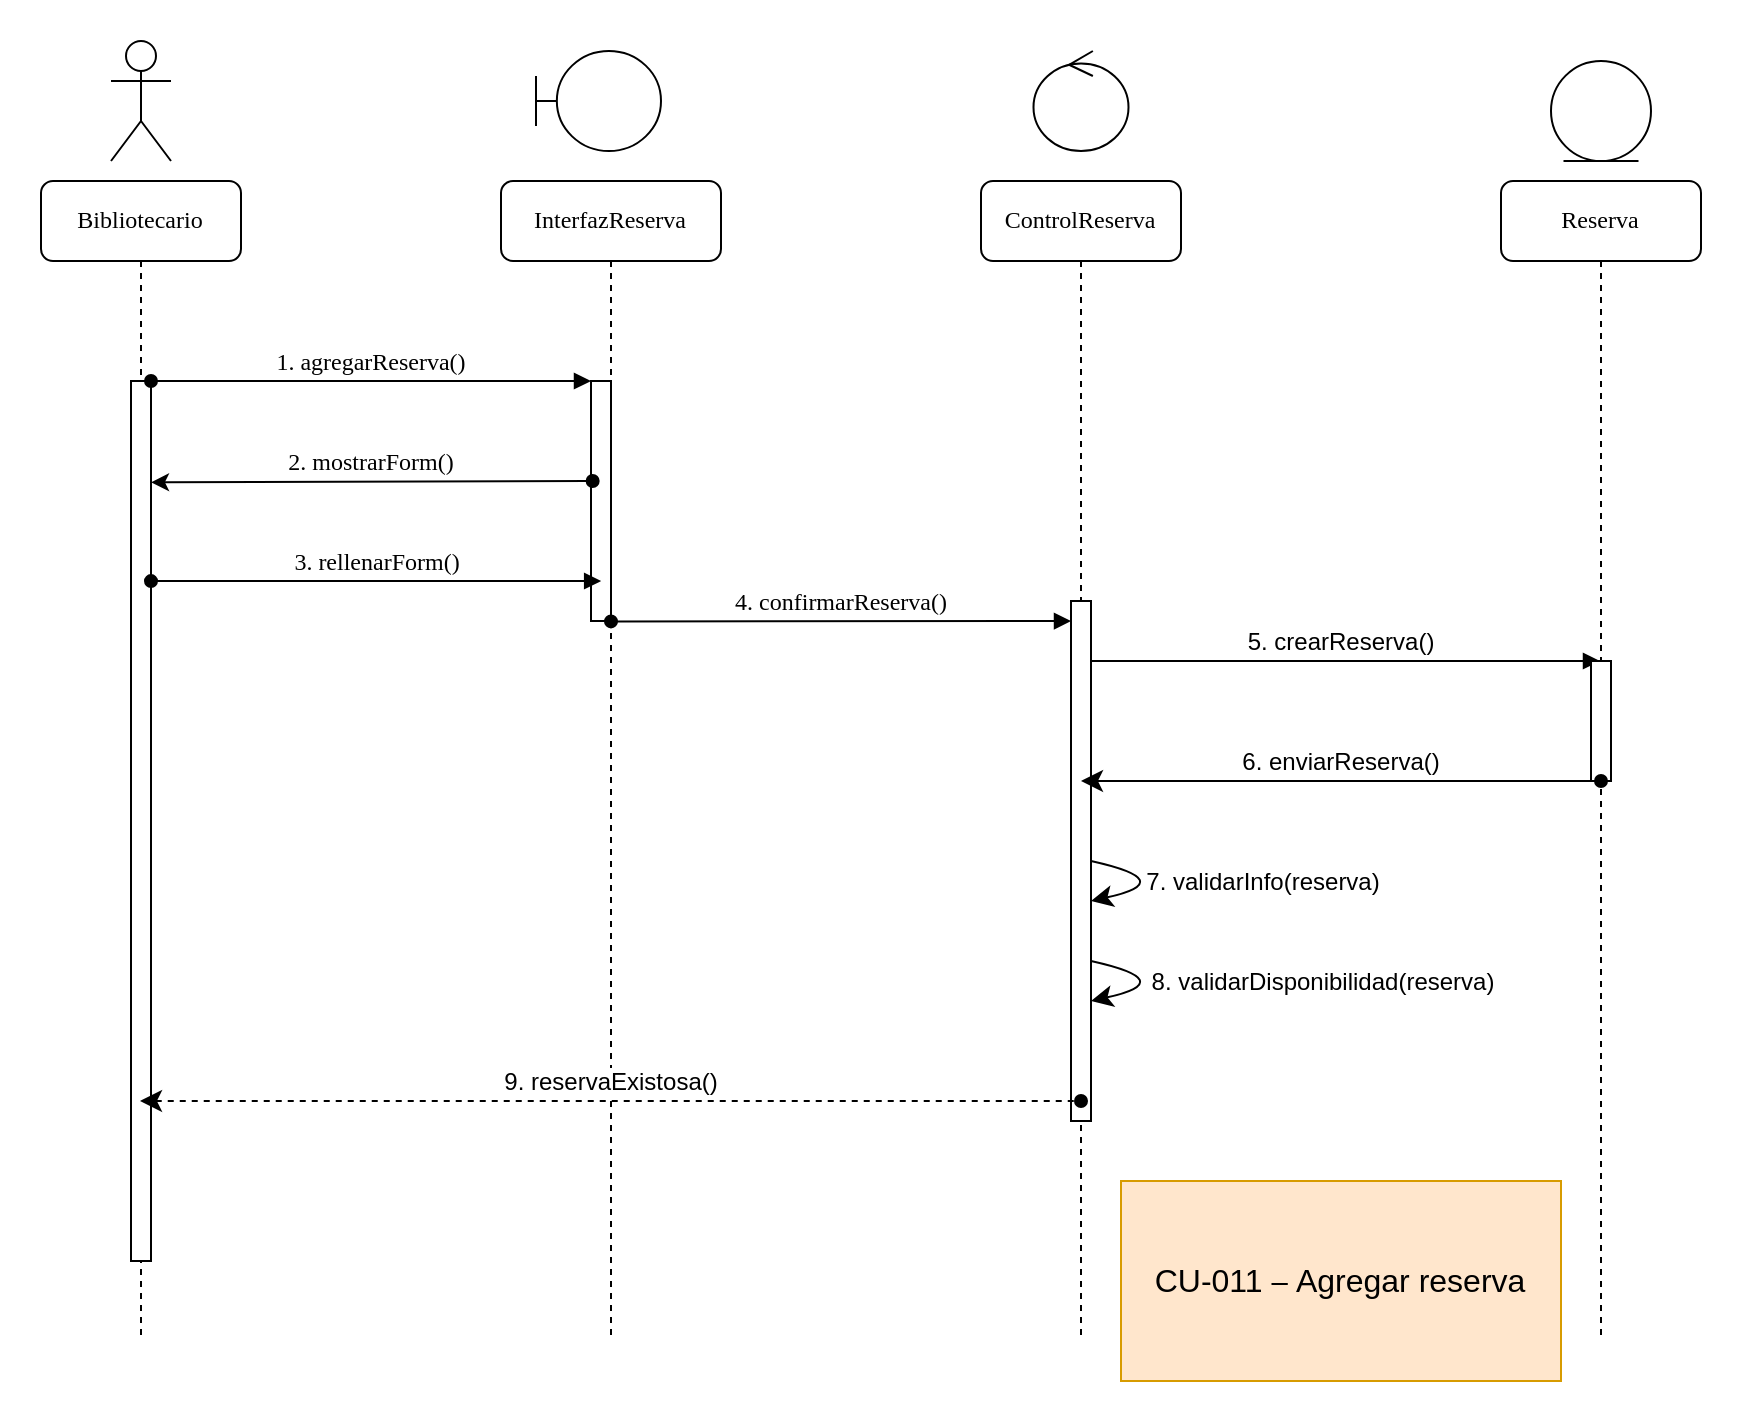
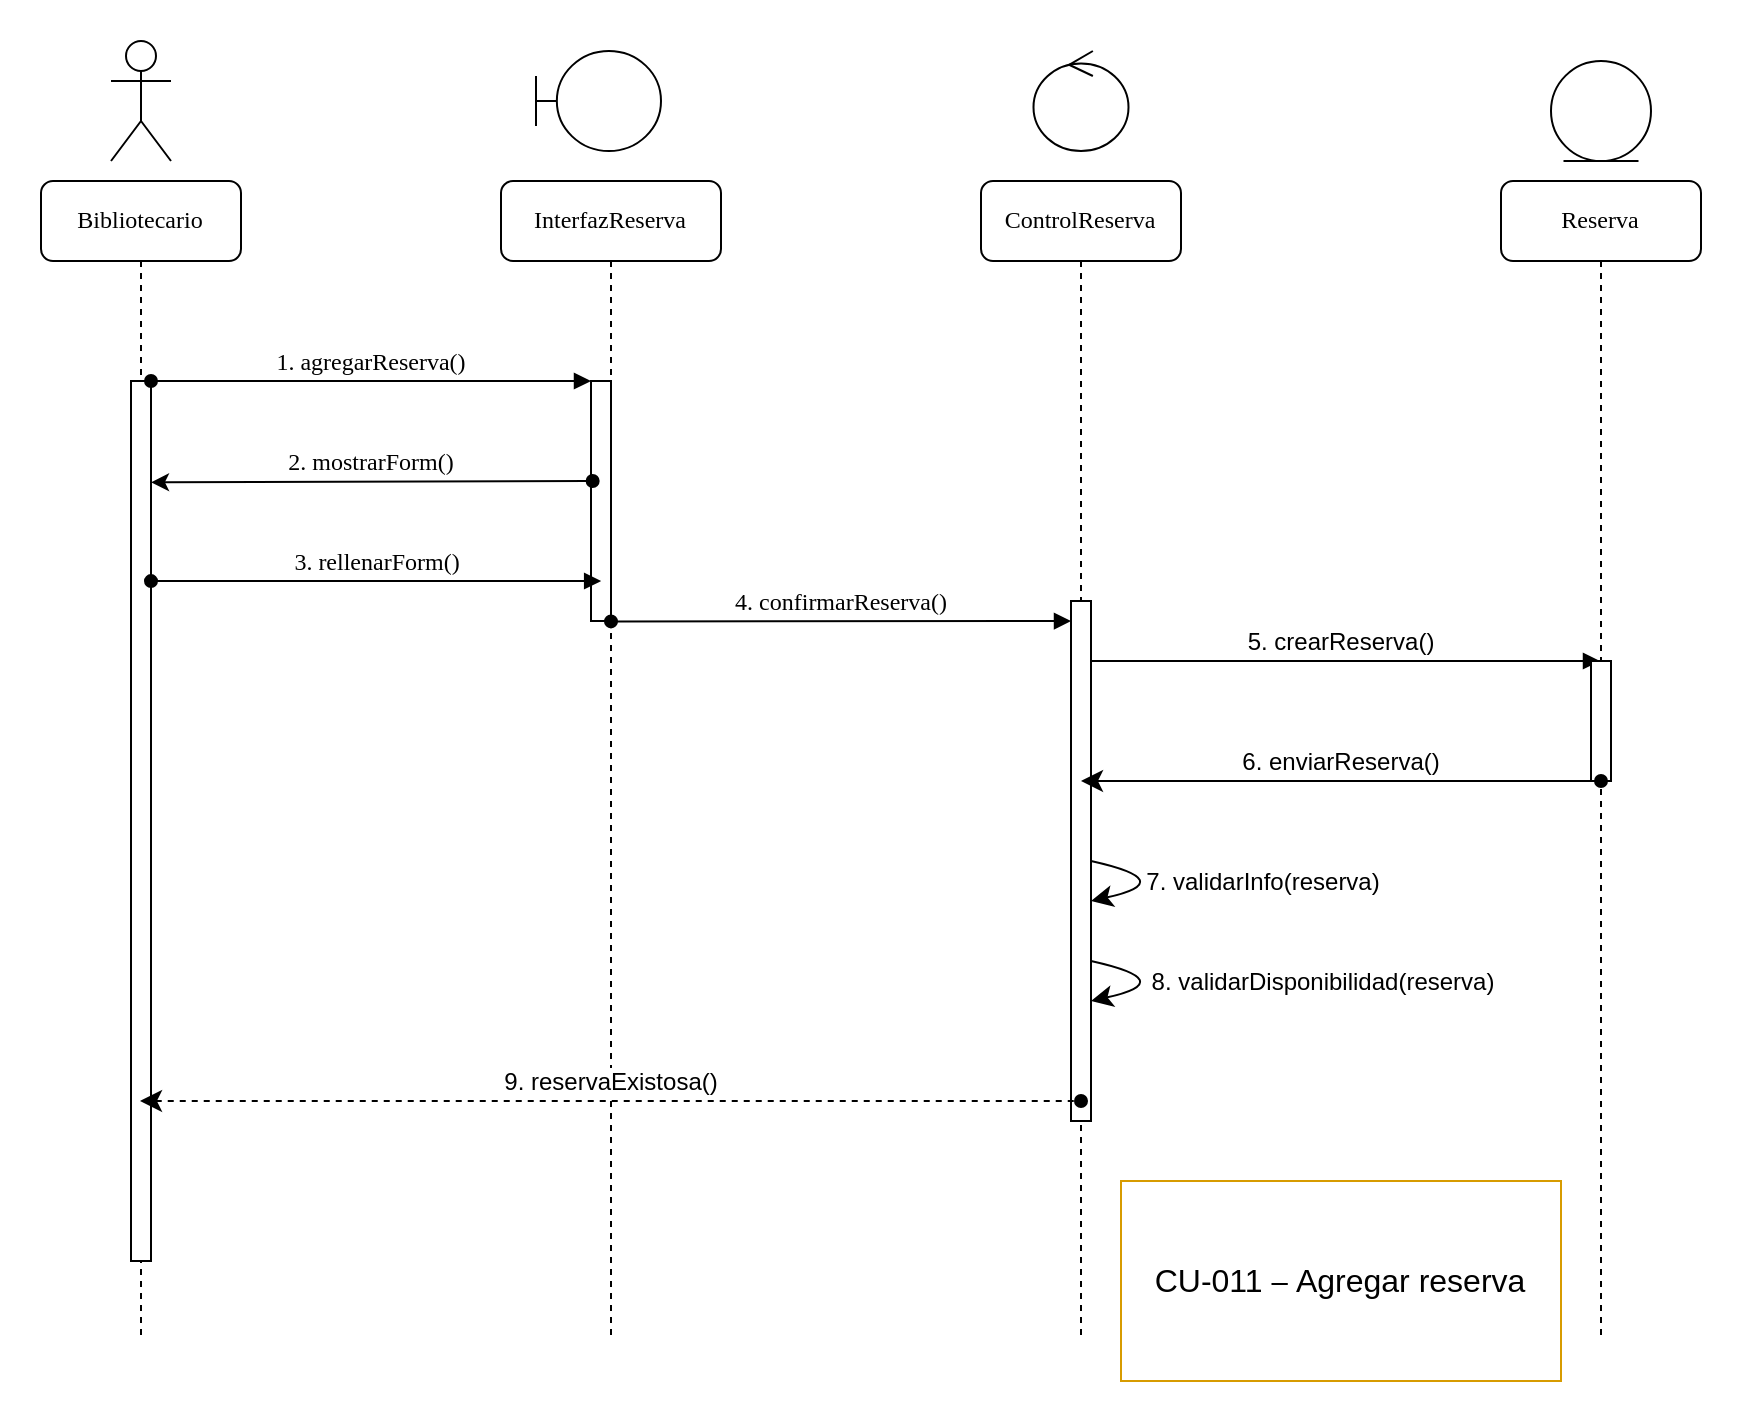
(1341, 1281) -> (1341, 1281)
